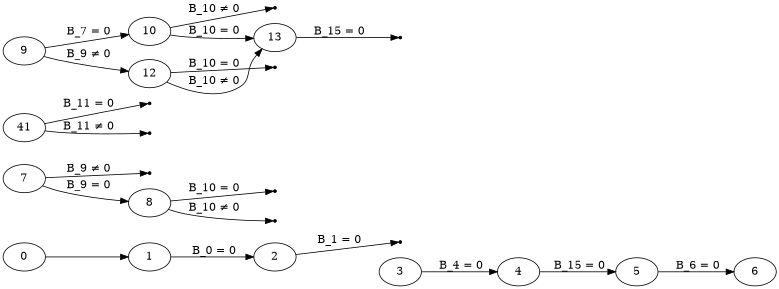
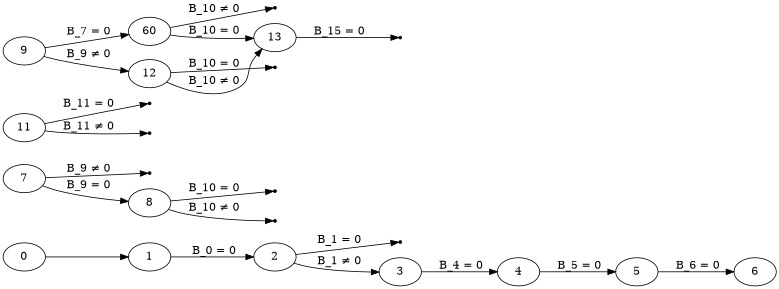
(150, 31) -> (150, 31)
(24, 128) -> (24, 128)
(578, 266) -> (578, 266)
none -> (332, 270)
